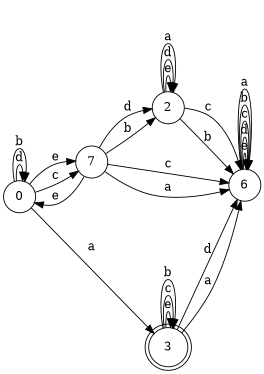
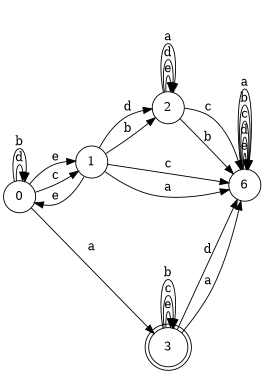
(92, 162) -> (92, 162)
